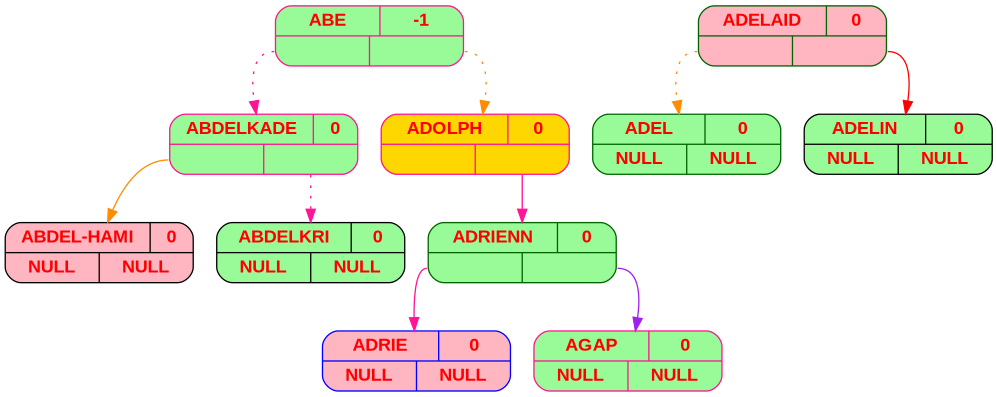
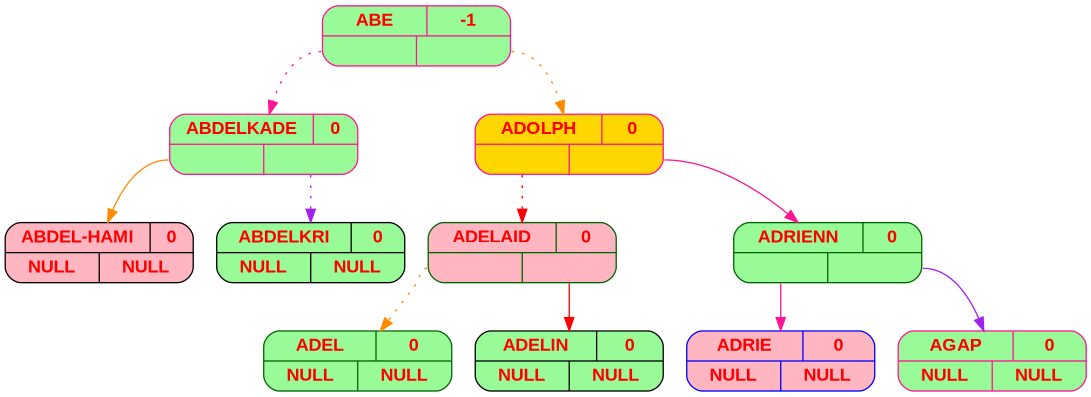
(311, 192) -> (311, 192)
none -> (522, 192)
